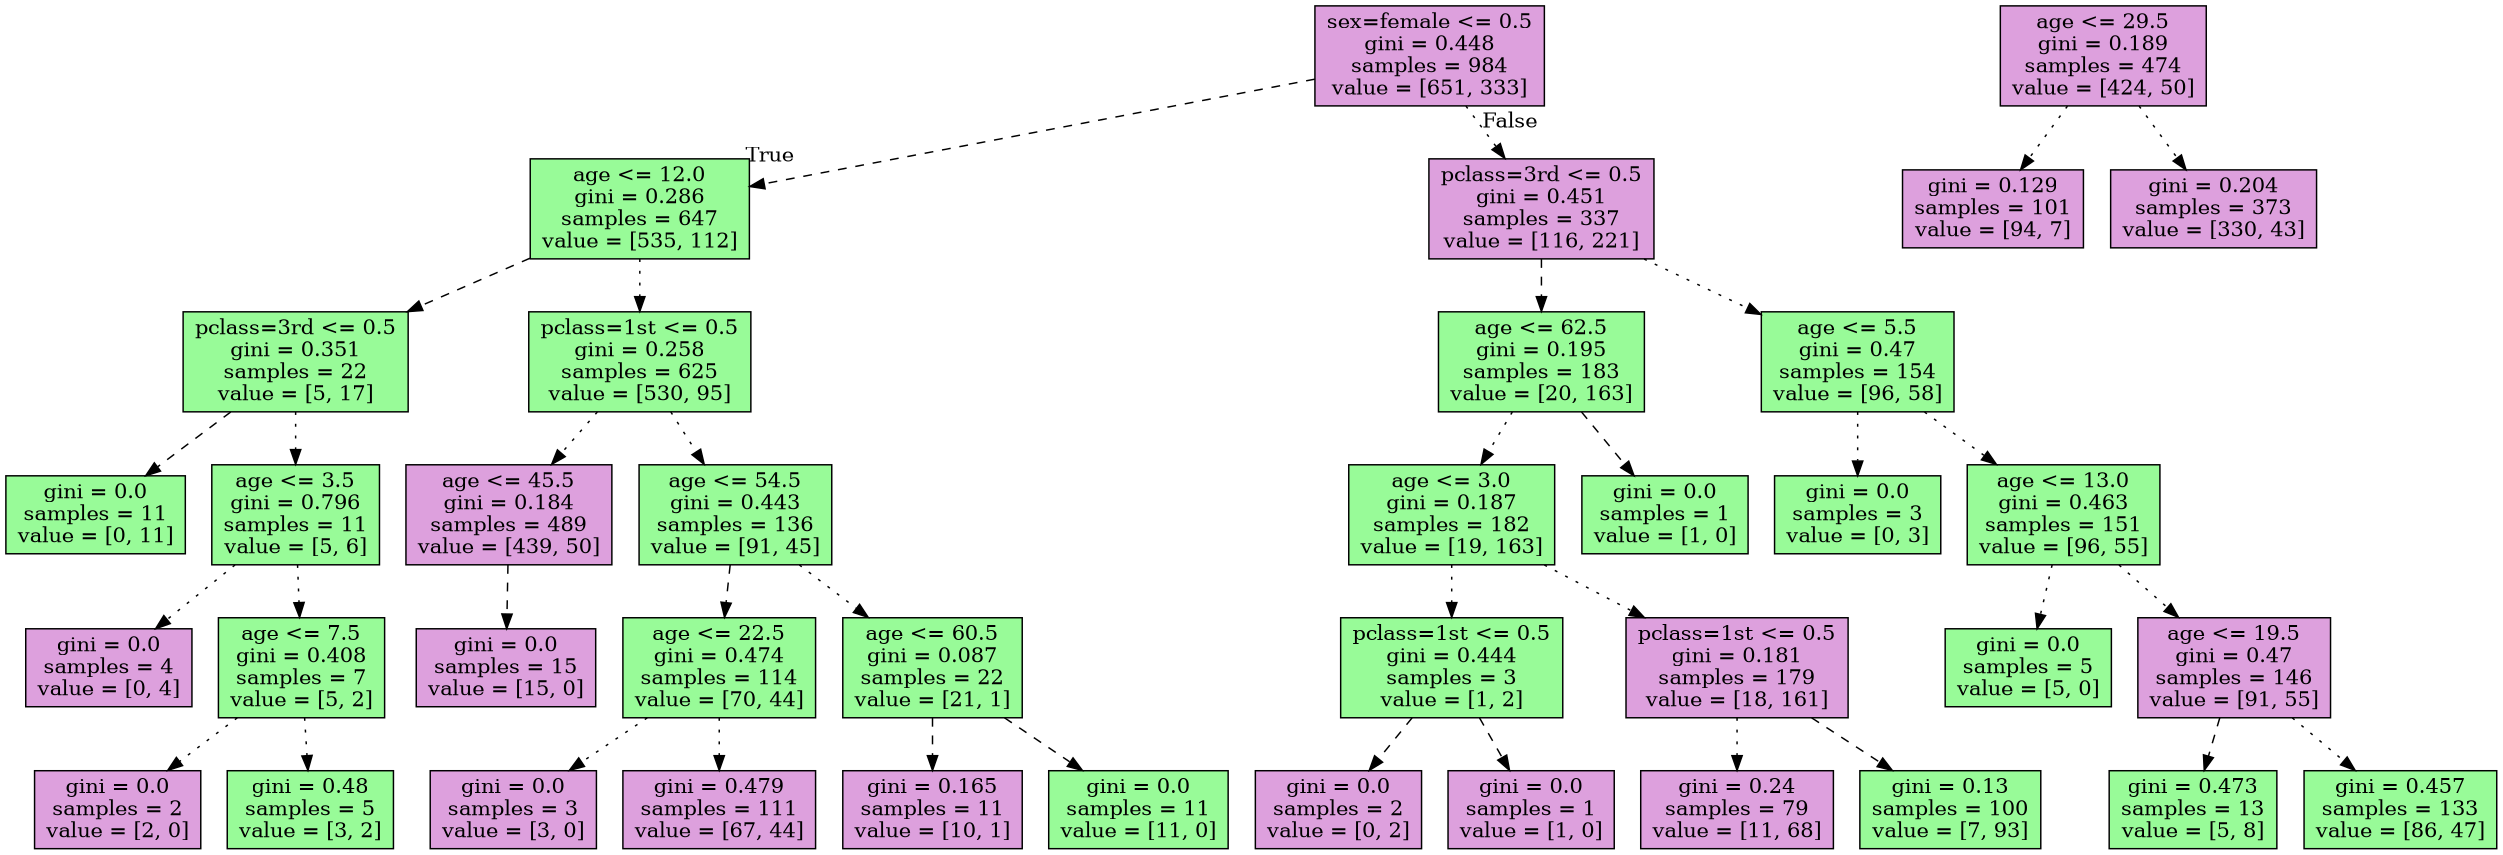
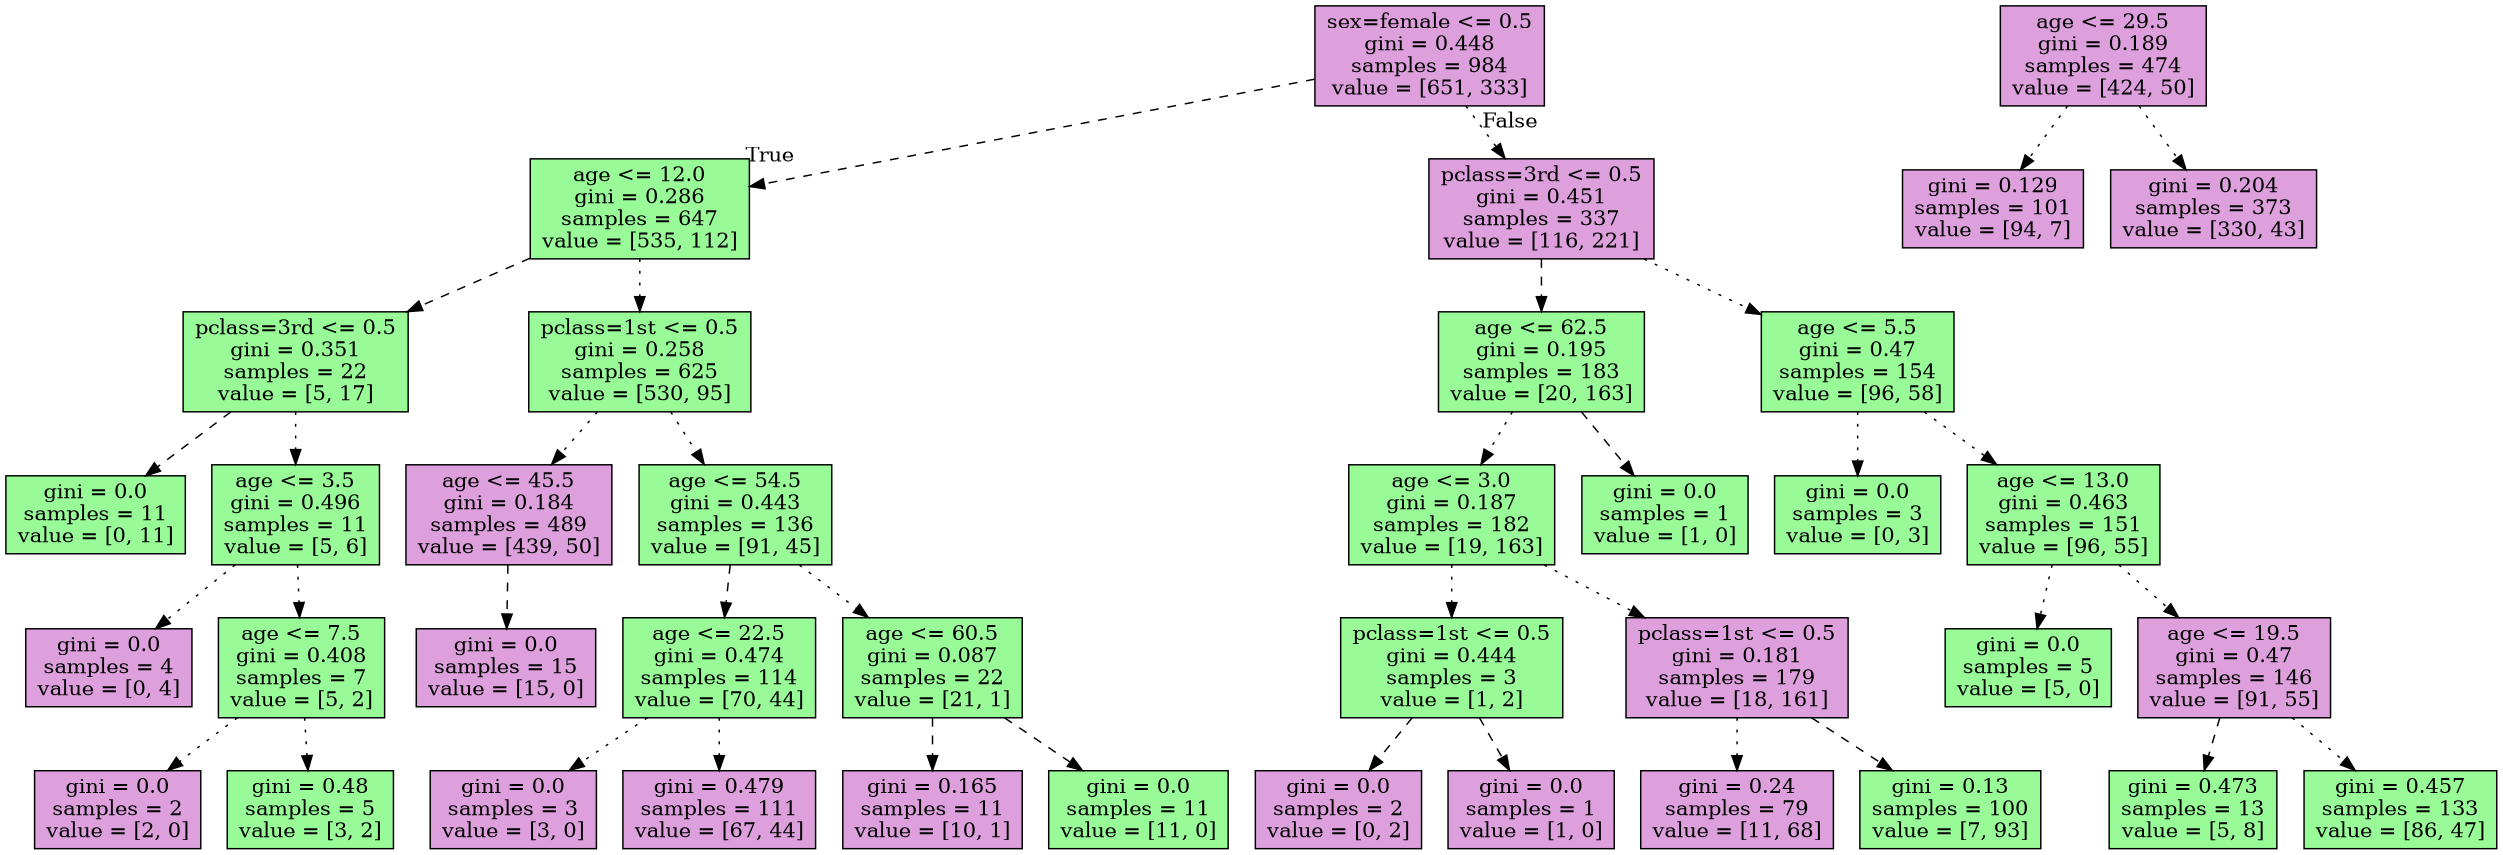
(296, 515) -> (296, 515)
